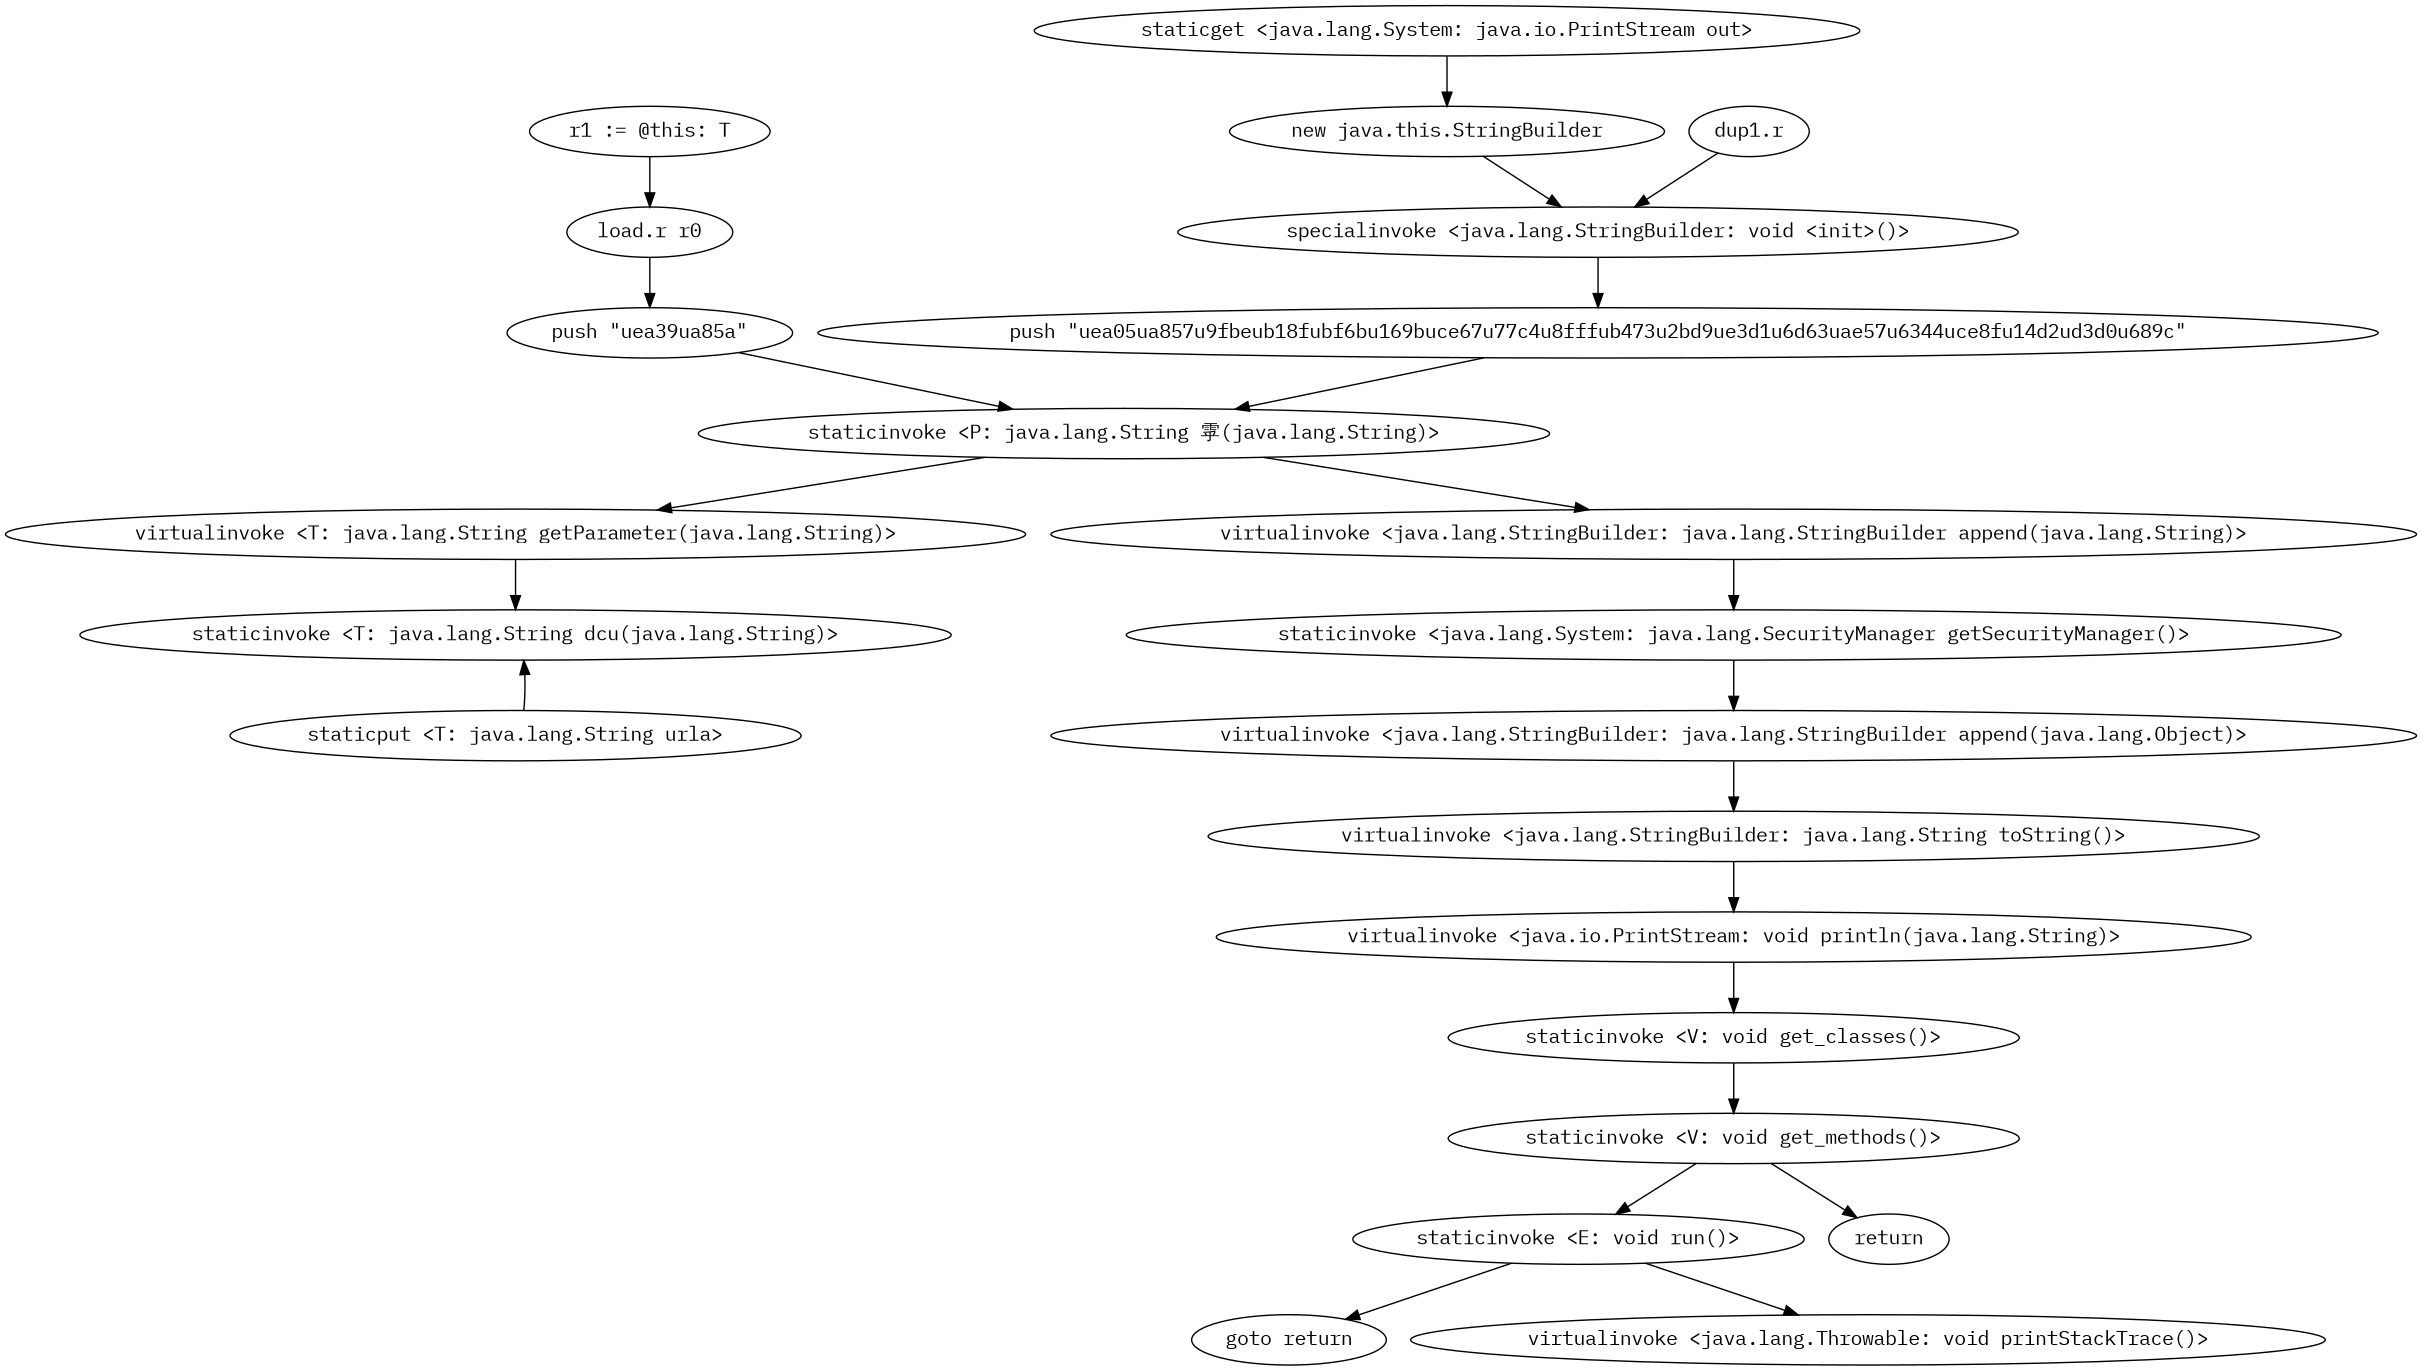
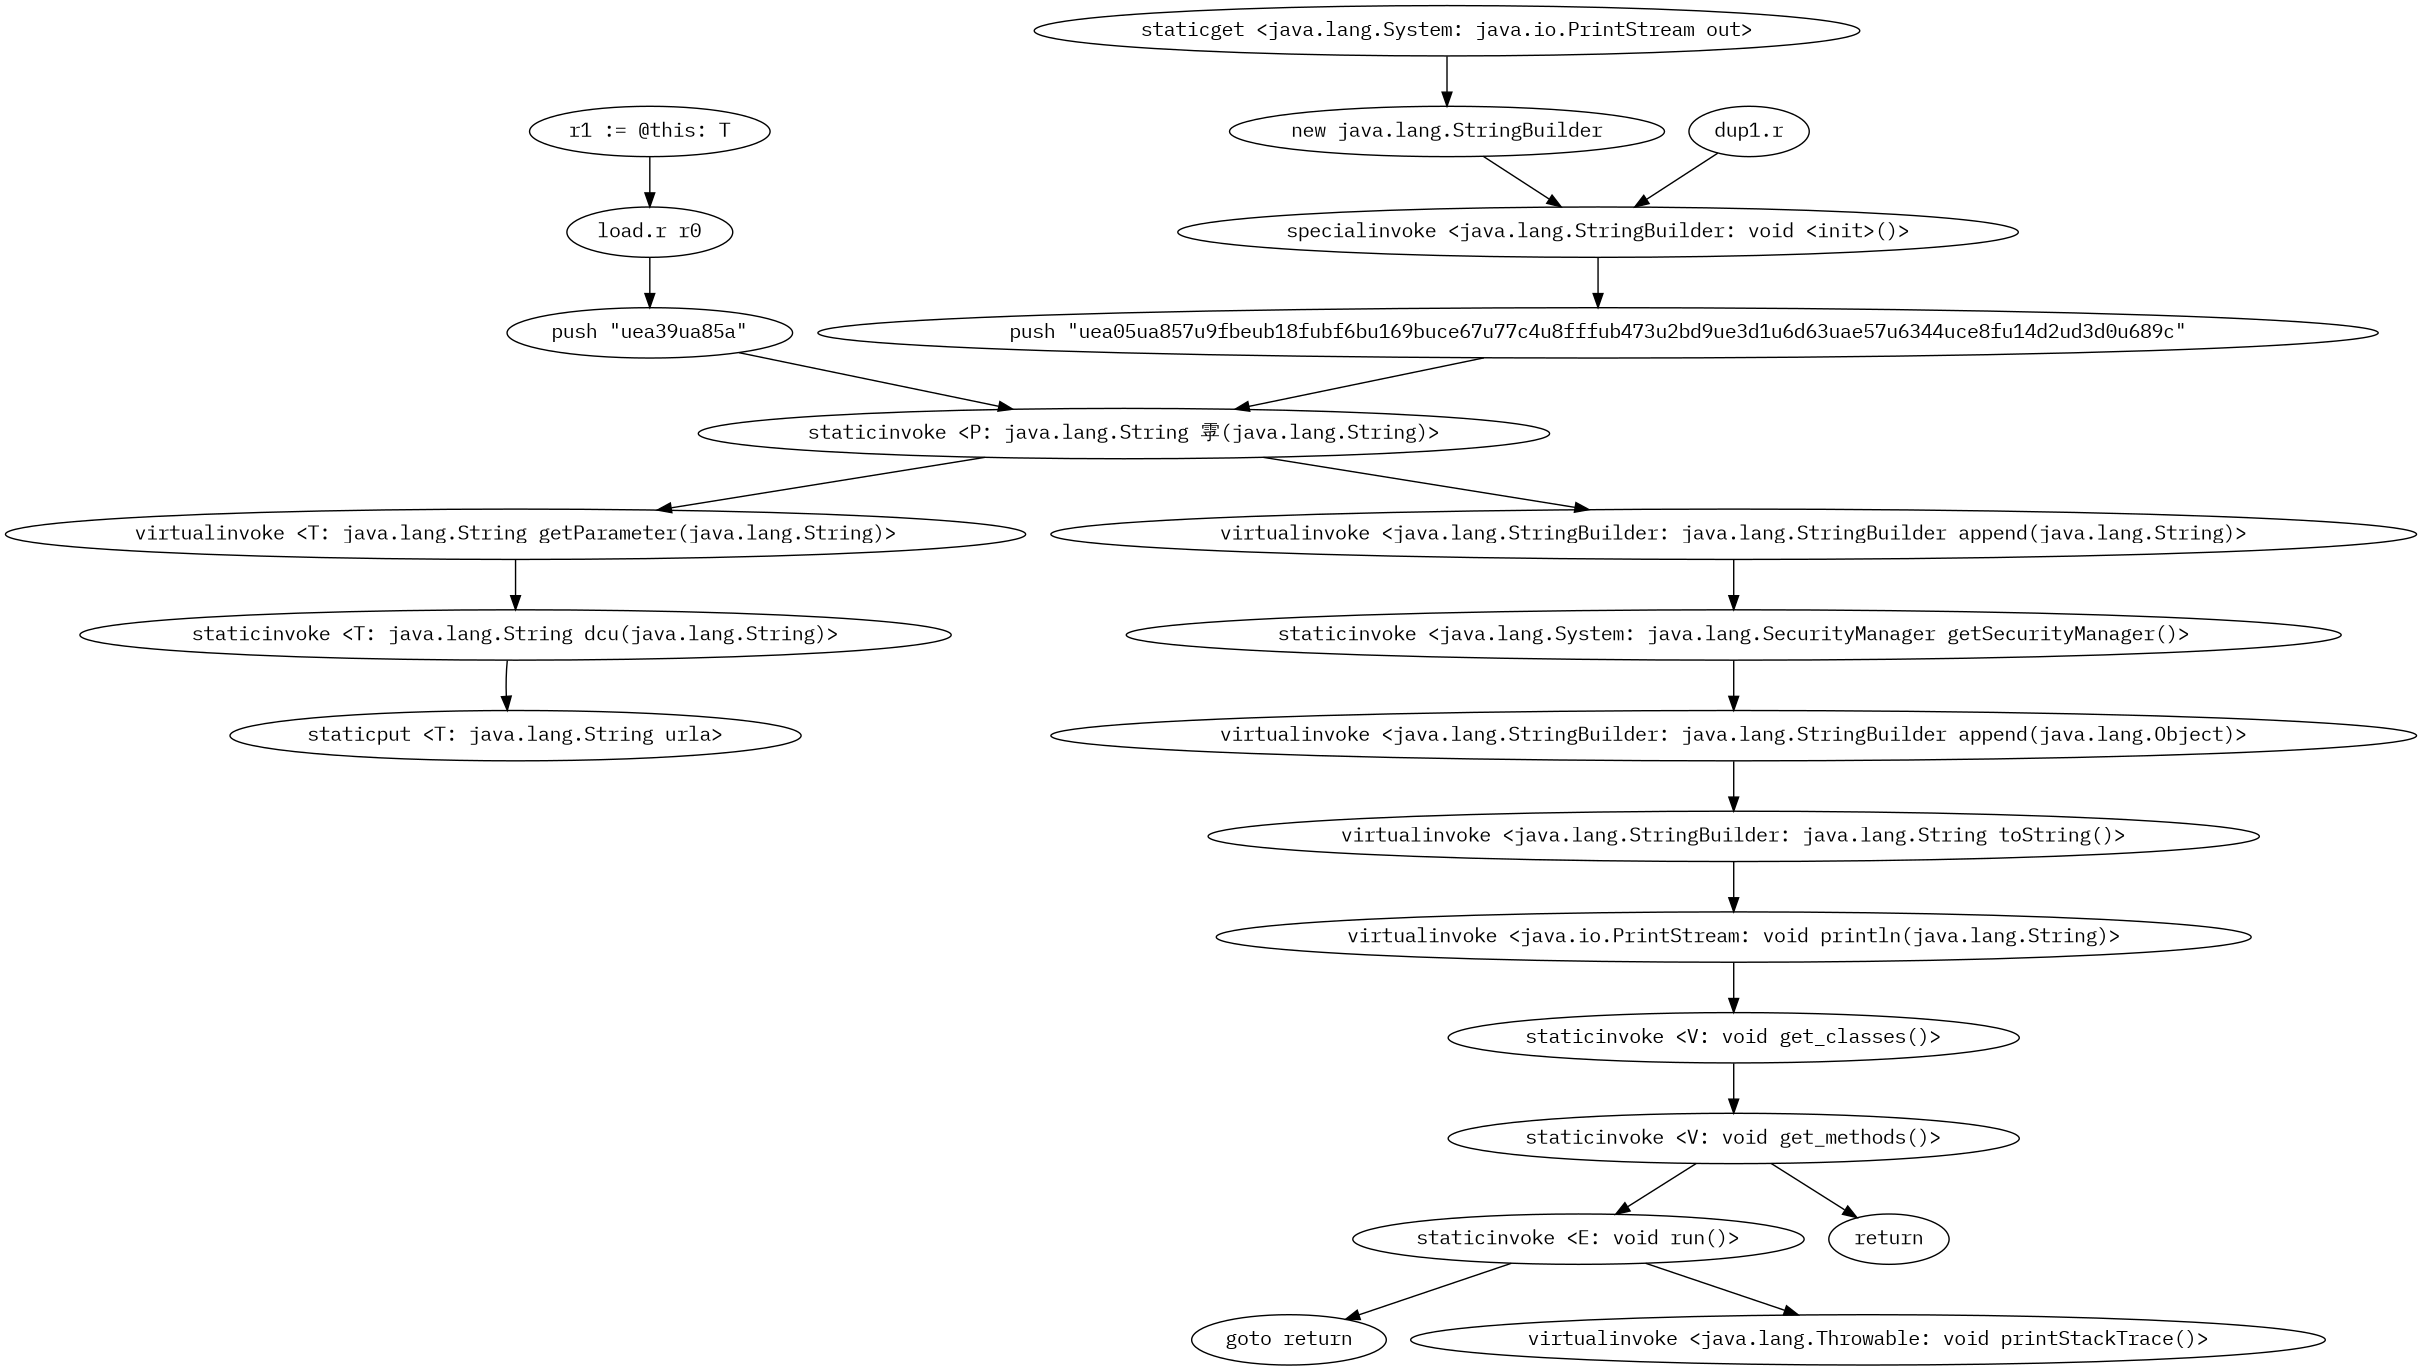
(1447, 131) -> (1447, 131)
(525, 692) -> (506, 678)
